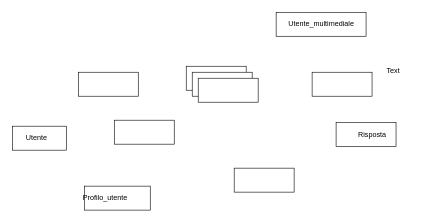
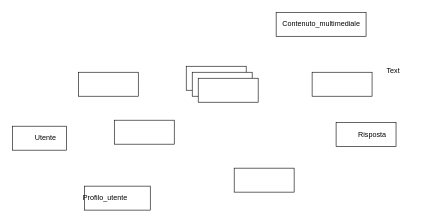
(322, 24) -> (322, 24)
(36, 138) -> (45, 138)
